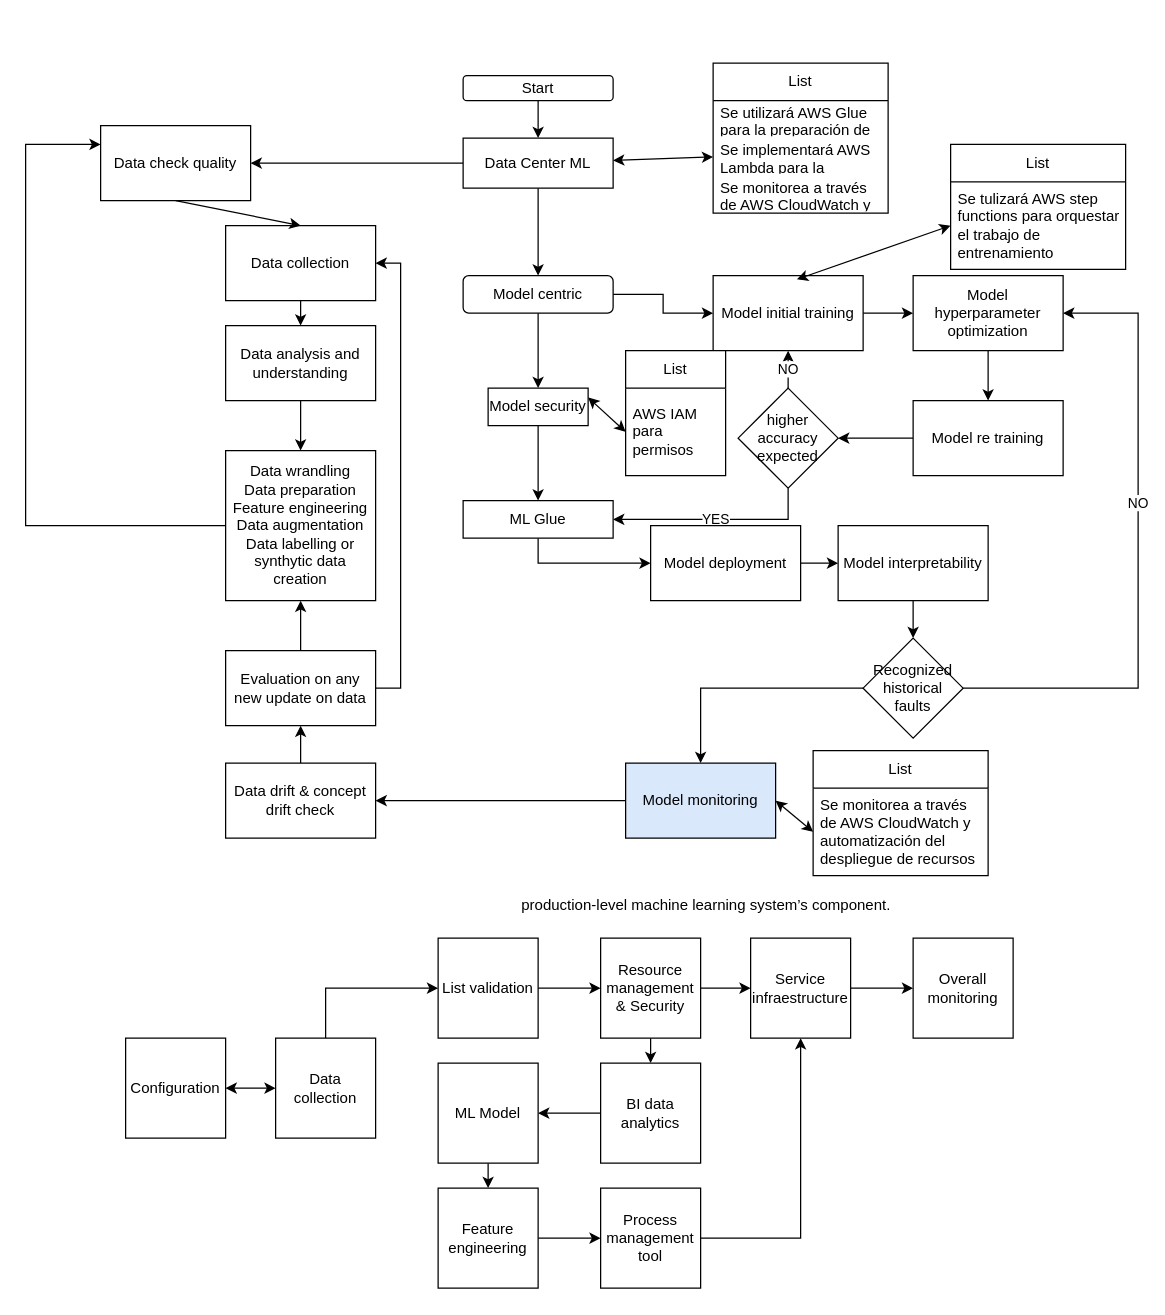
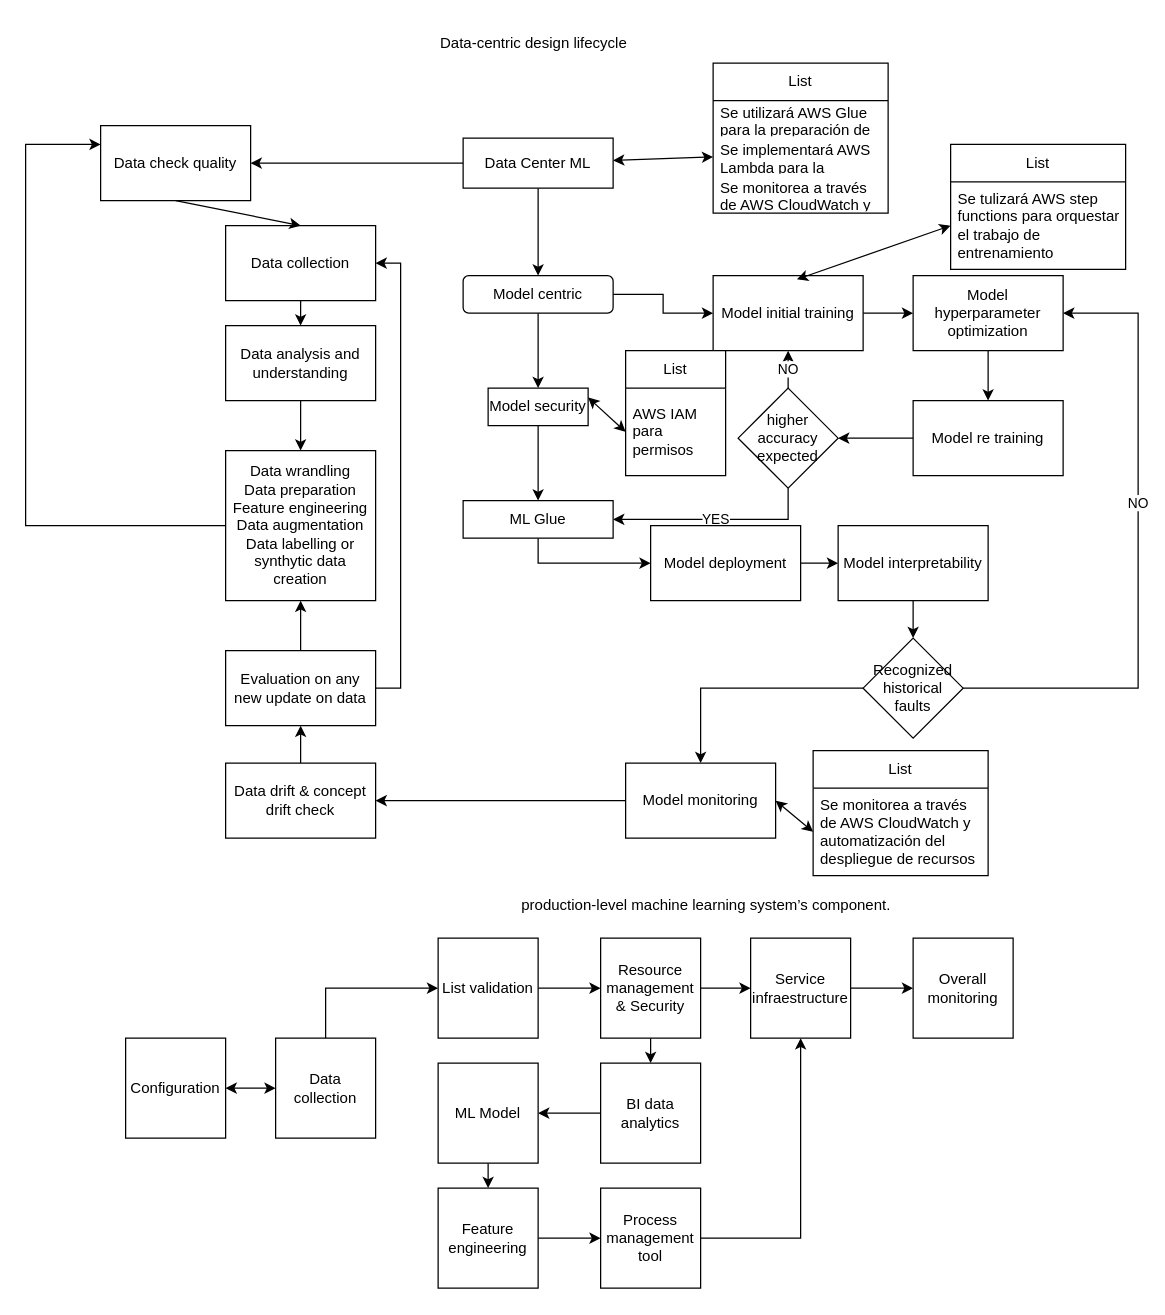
none -> (551, 51)
(538, 88) -> none
(538, 115) -> none
(701, 801) -> (701, 801)
